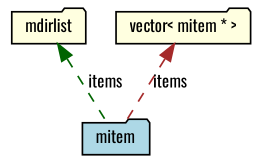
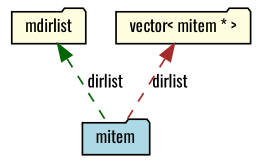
(106, 83) -> (106, 83)
(171, 83) -> (171, 83)
